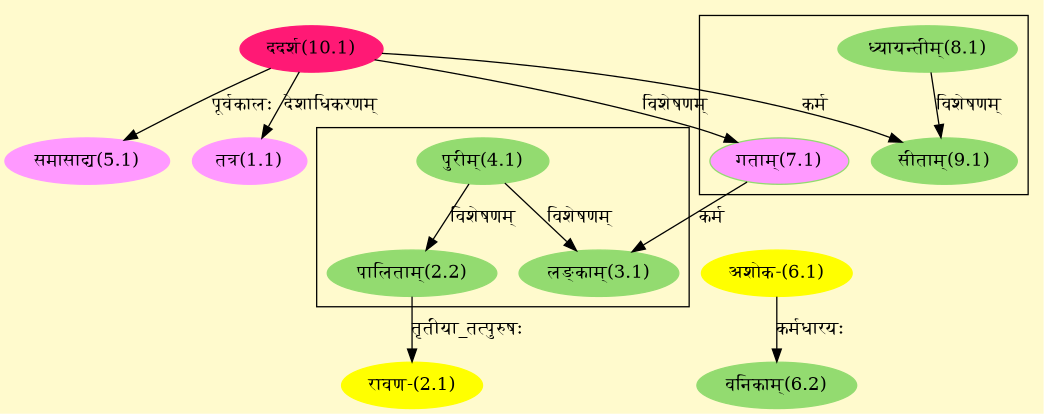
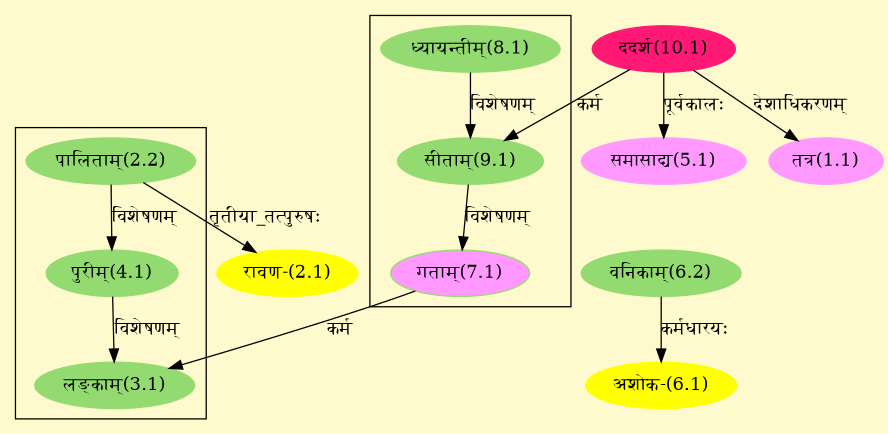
(551, 93) -> (466, 211)
(451, 212) -> (111, 211)
(777, 323) -> (661, 323)
